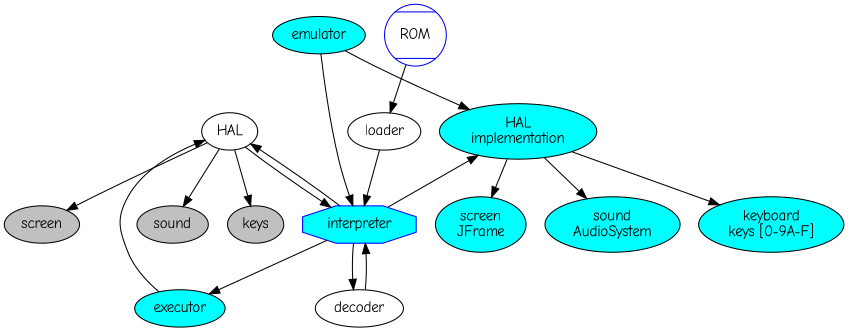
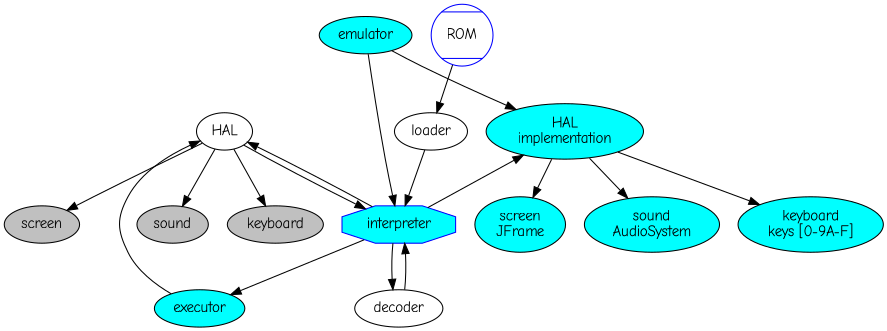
(256, 225) -> (275, 225)
